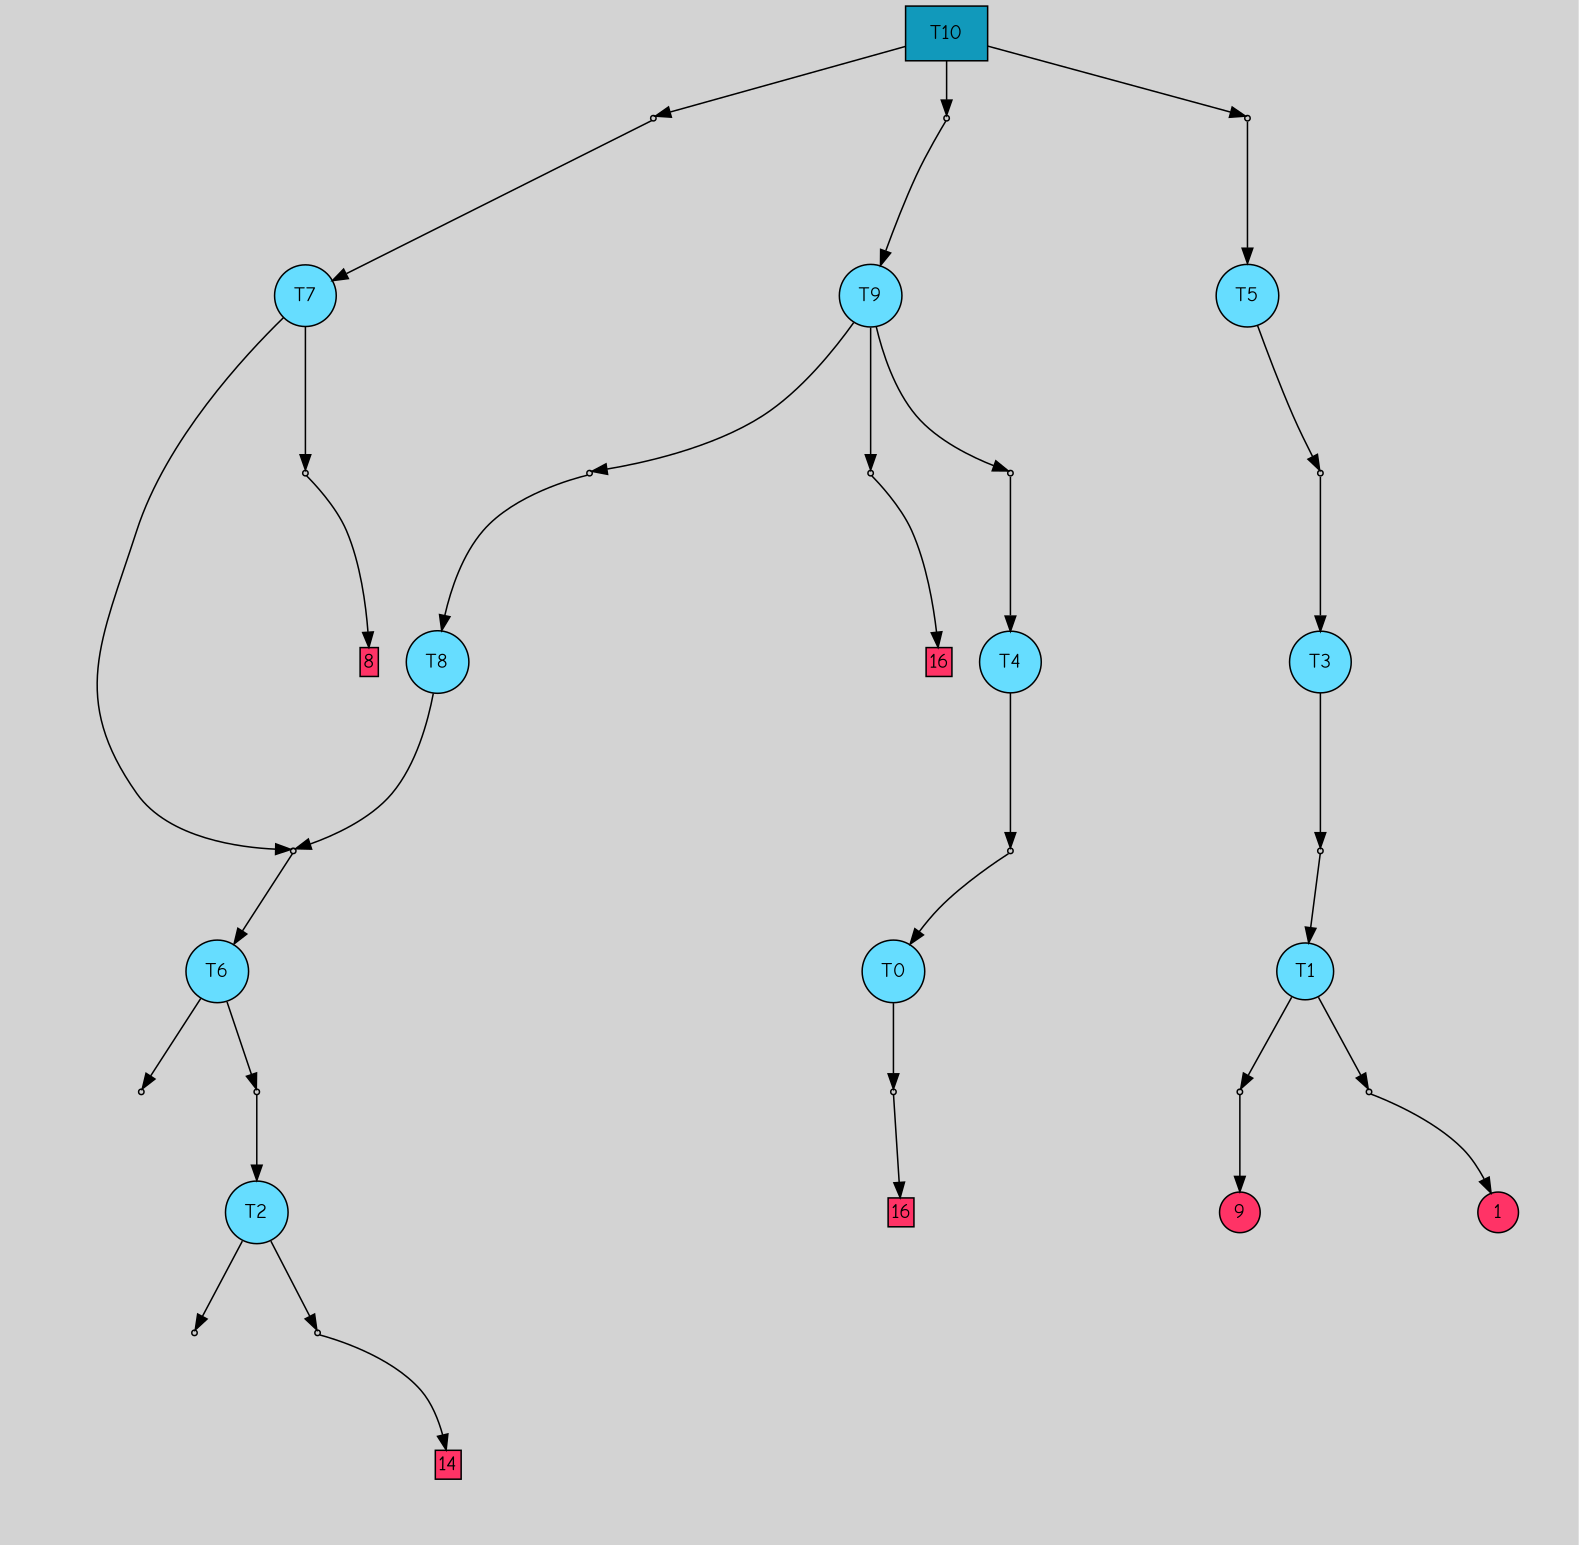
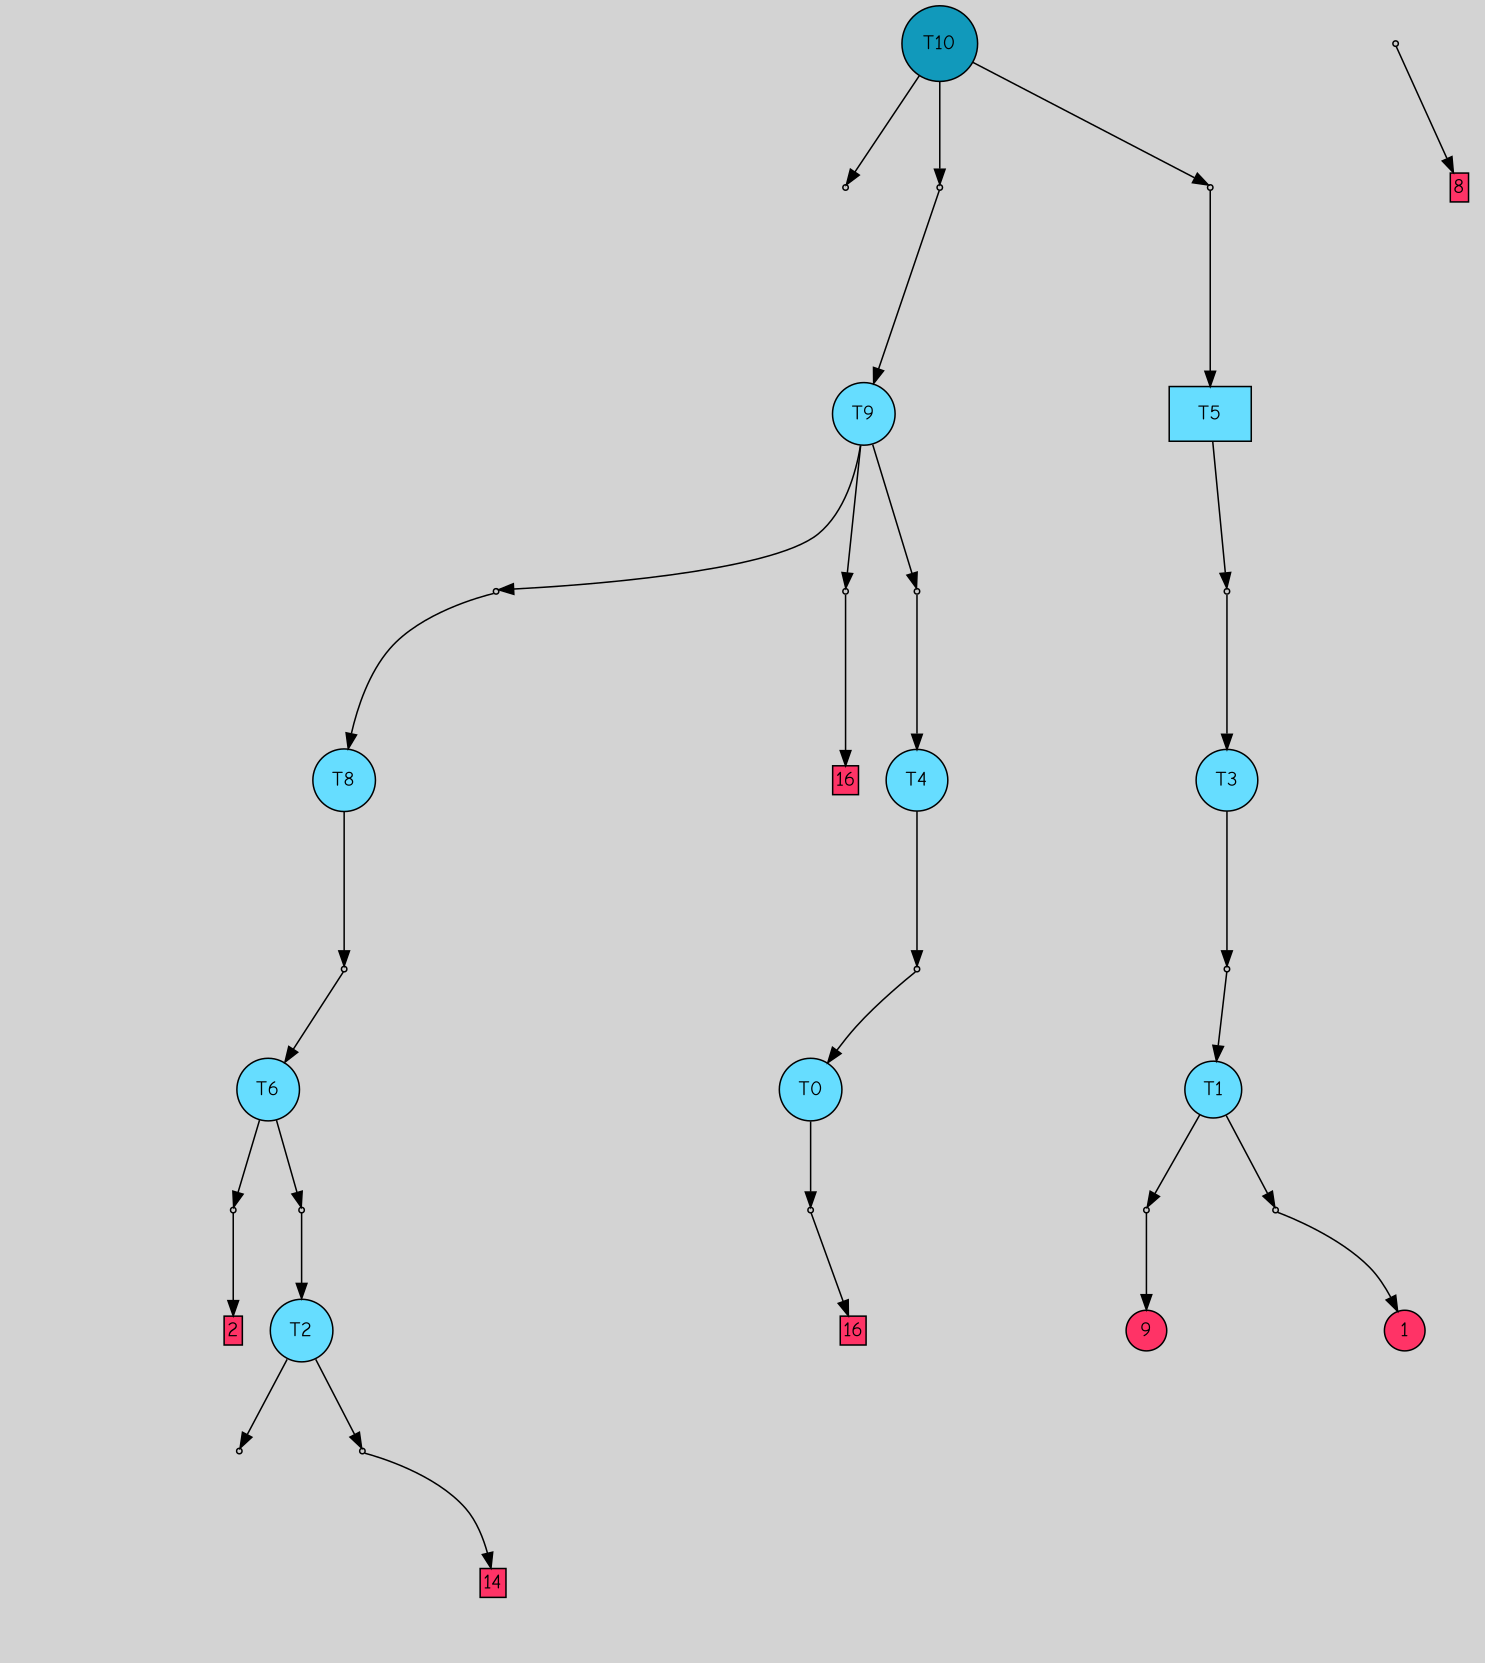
(947, 33) -> (940, 44)
(305, 296) -> none
(1247, 296) -> (1210, 414)
none -> (233, 1331)
